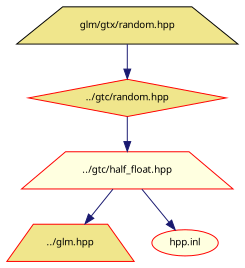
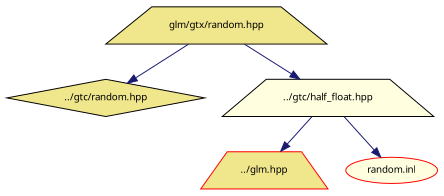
(127, 98) -> (106, 98)
(127, 129) -> (268, 59)
(127, 170) -> (328, 98)
(185, 243) -> (392, 170)
